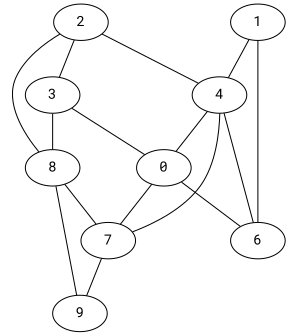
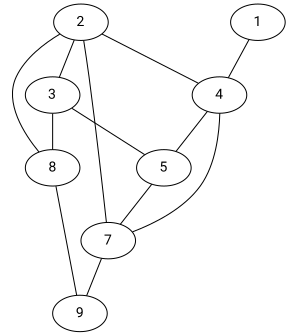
(164, 168) -> (164, 168)
(80, 204) -> (96, 131)
(258, 241) -> none
